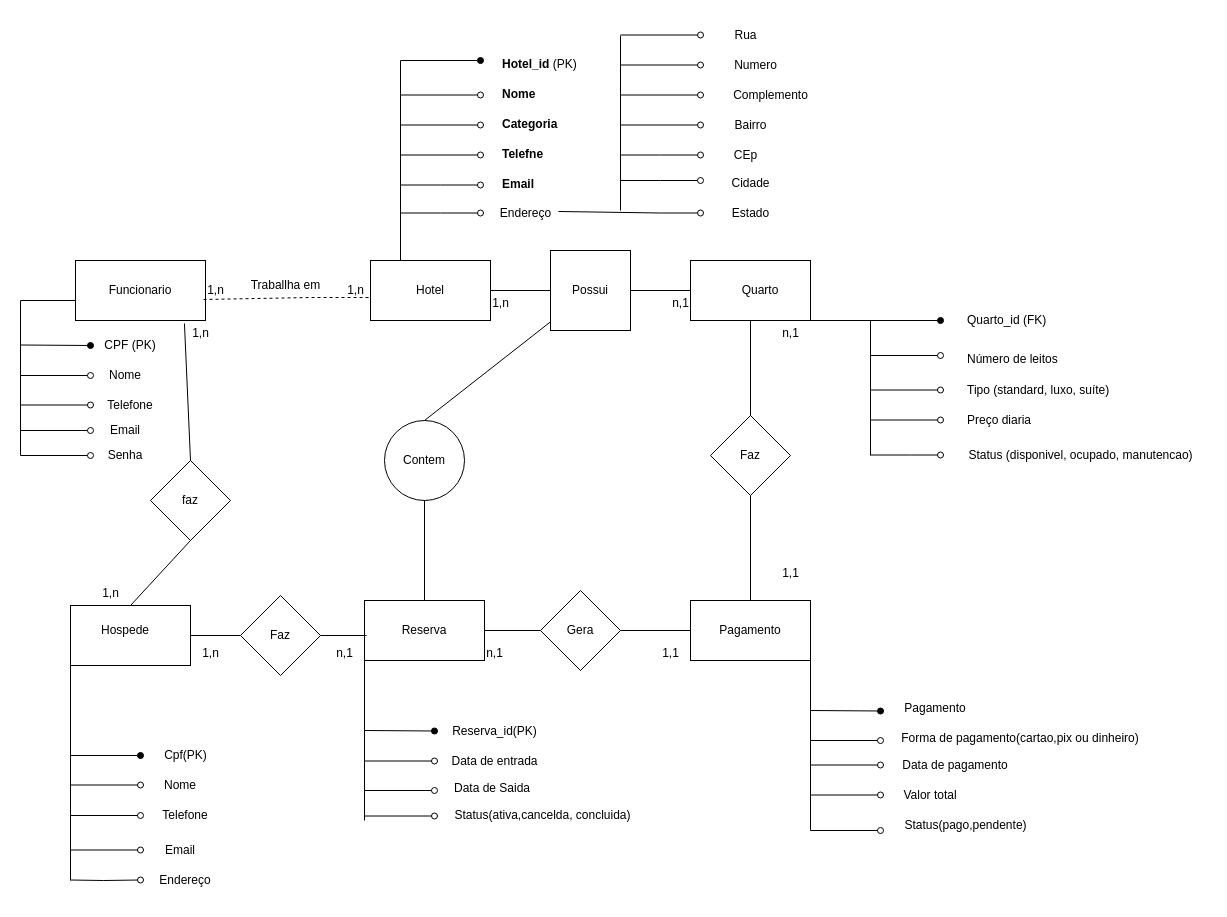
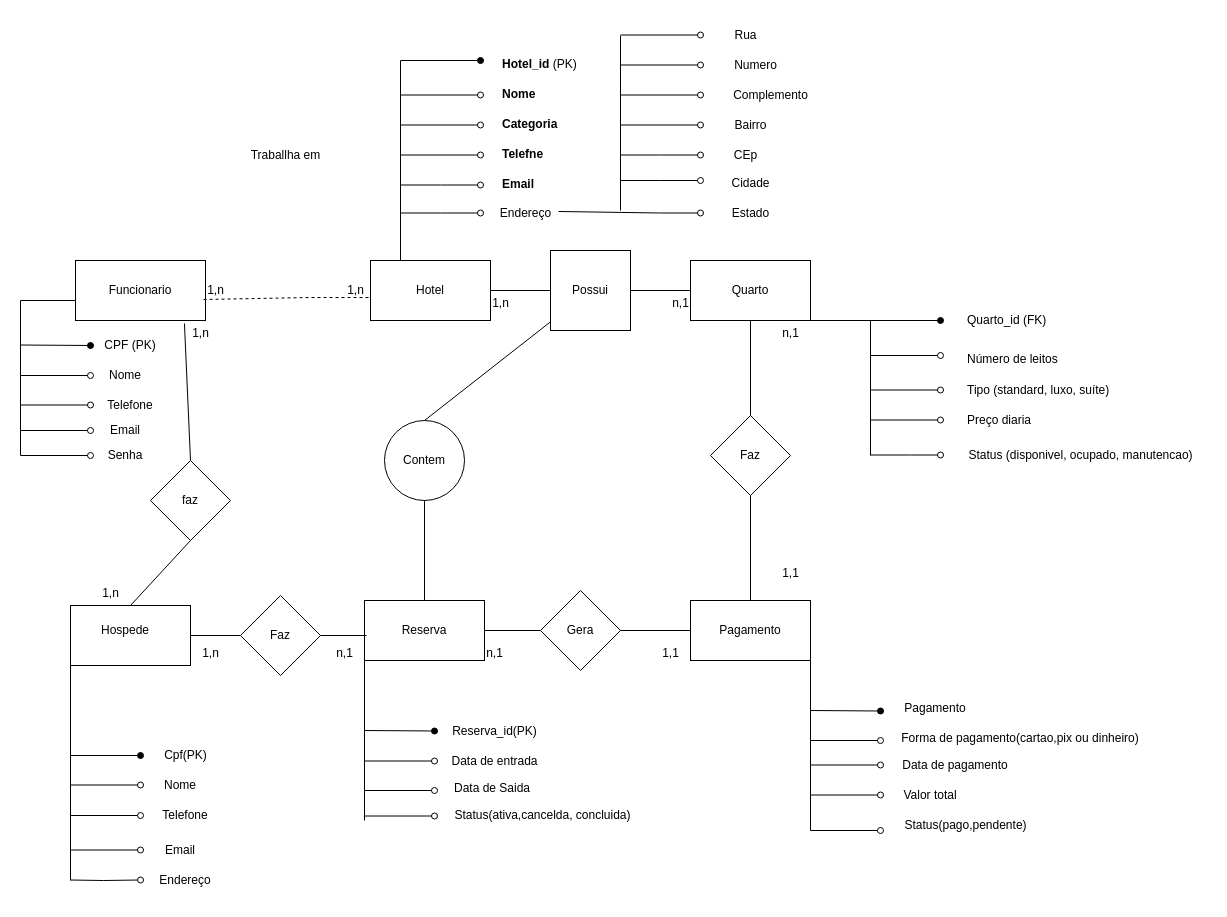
(286, 286) -> (286, 156)
(761, 291) -> (751, 291)
